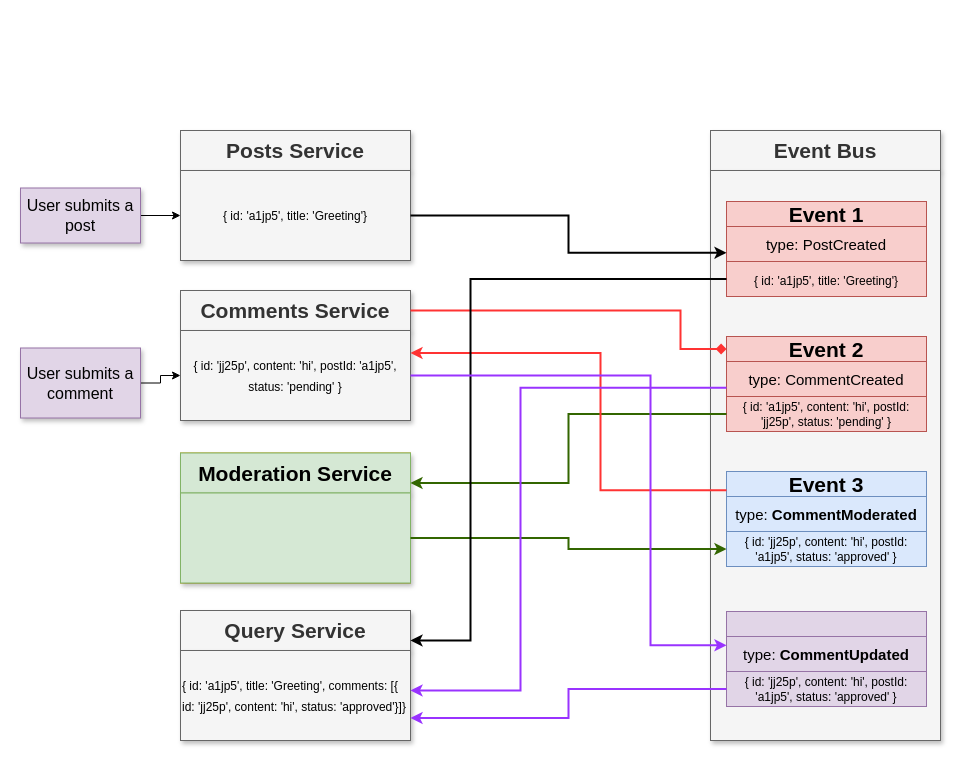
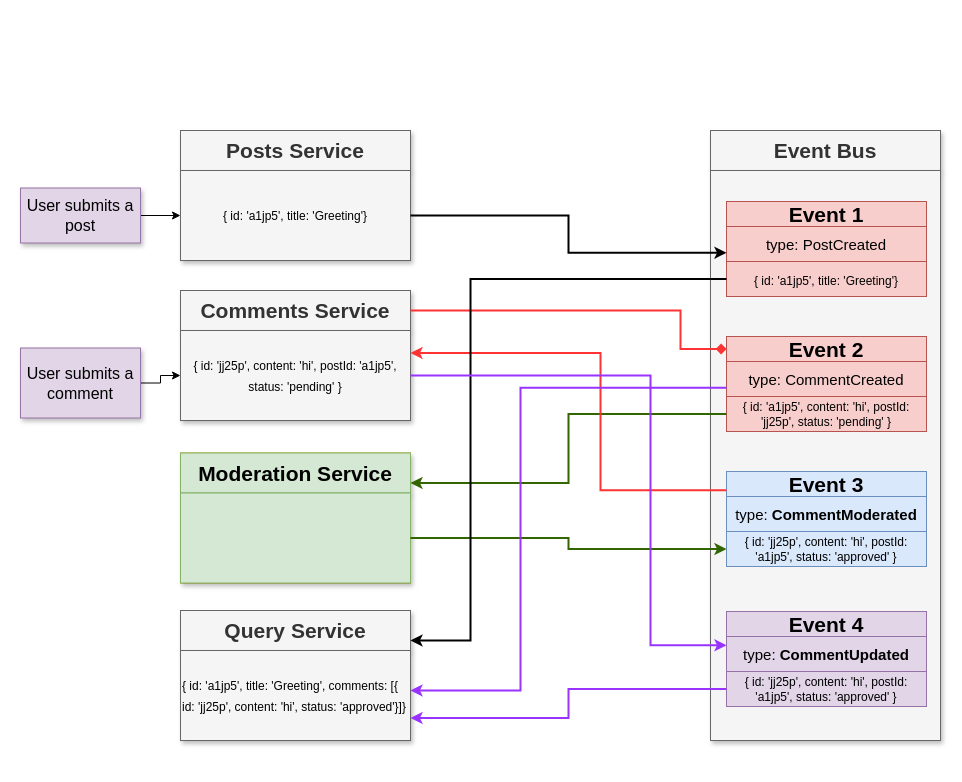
none -> (827, 624)
